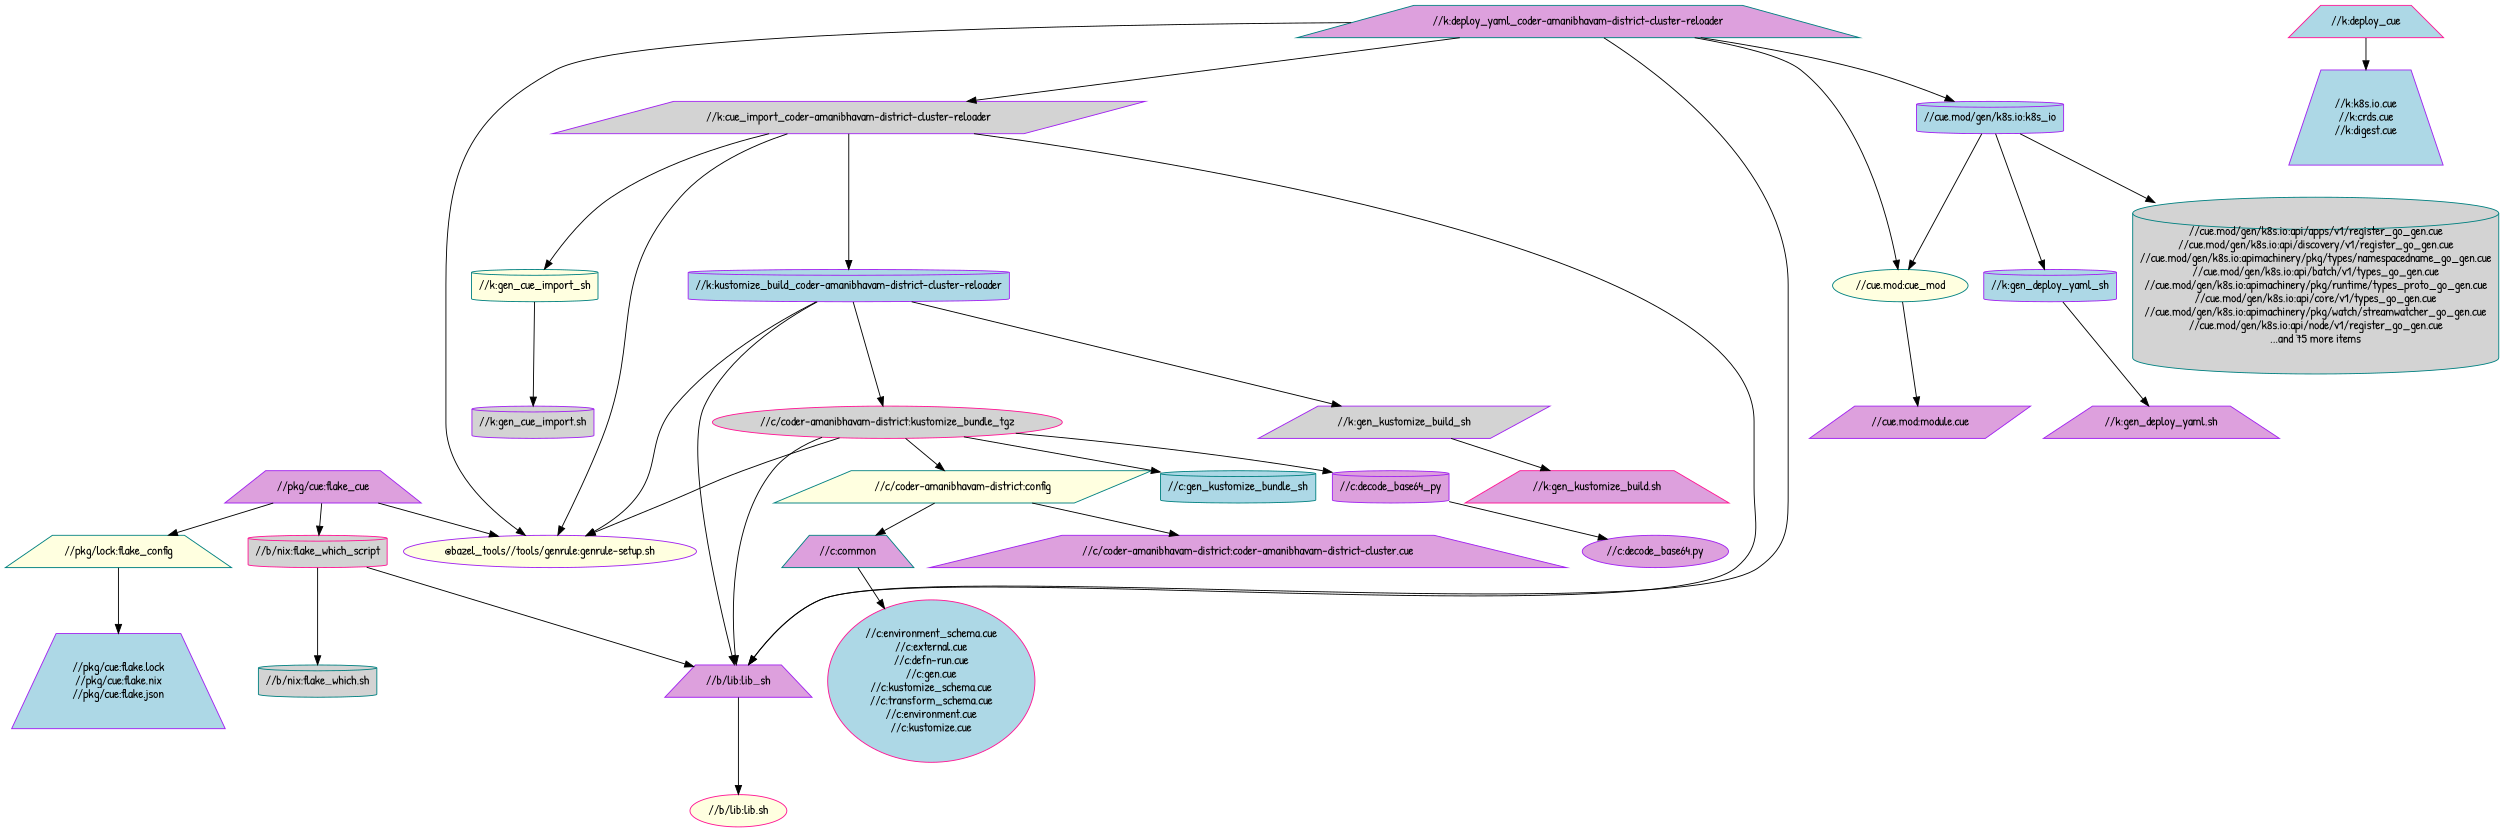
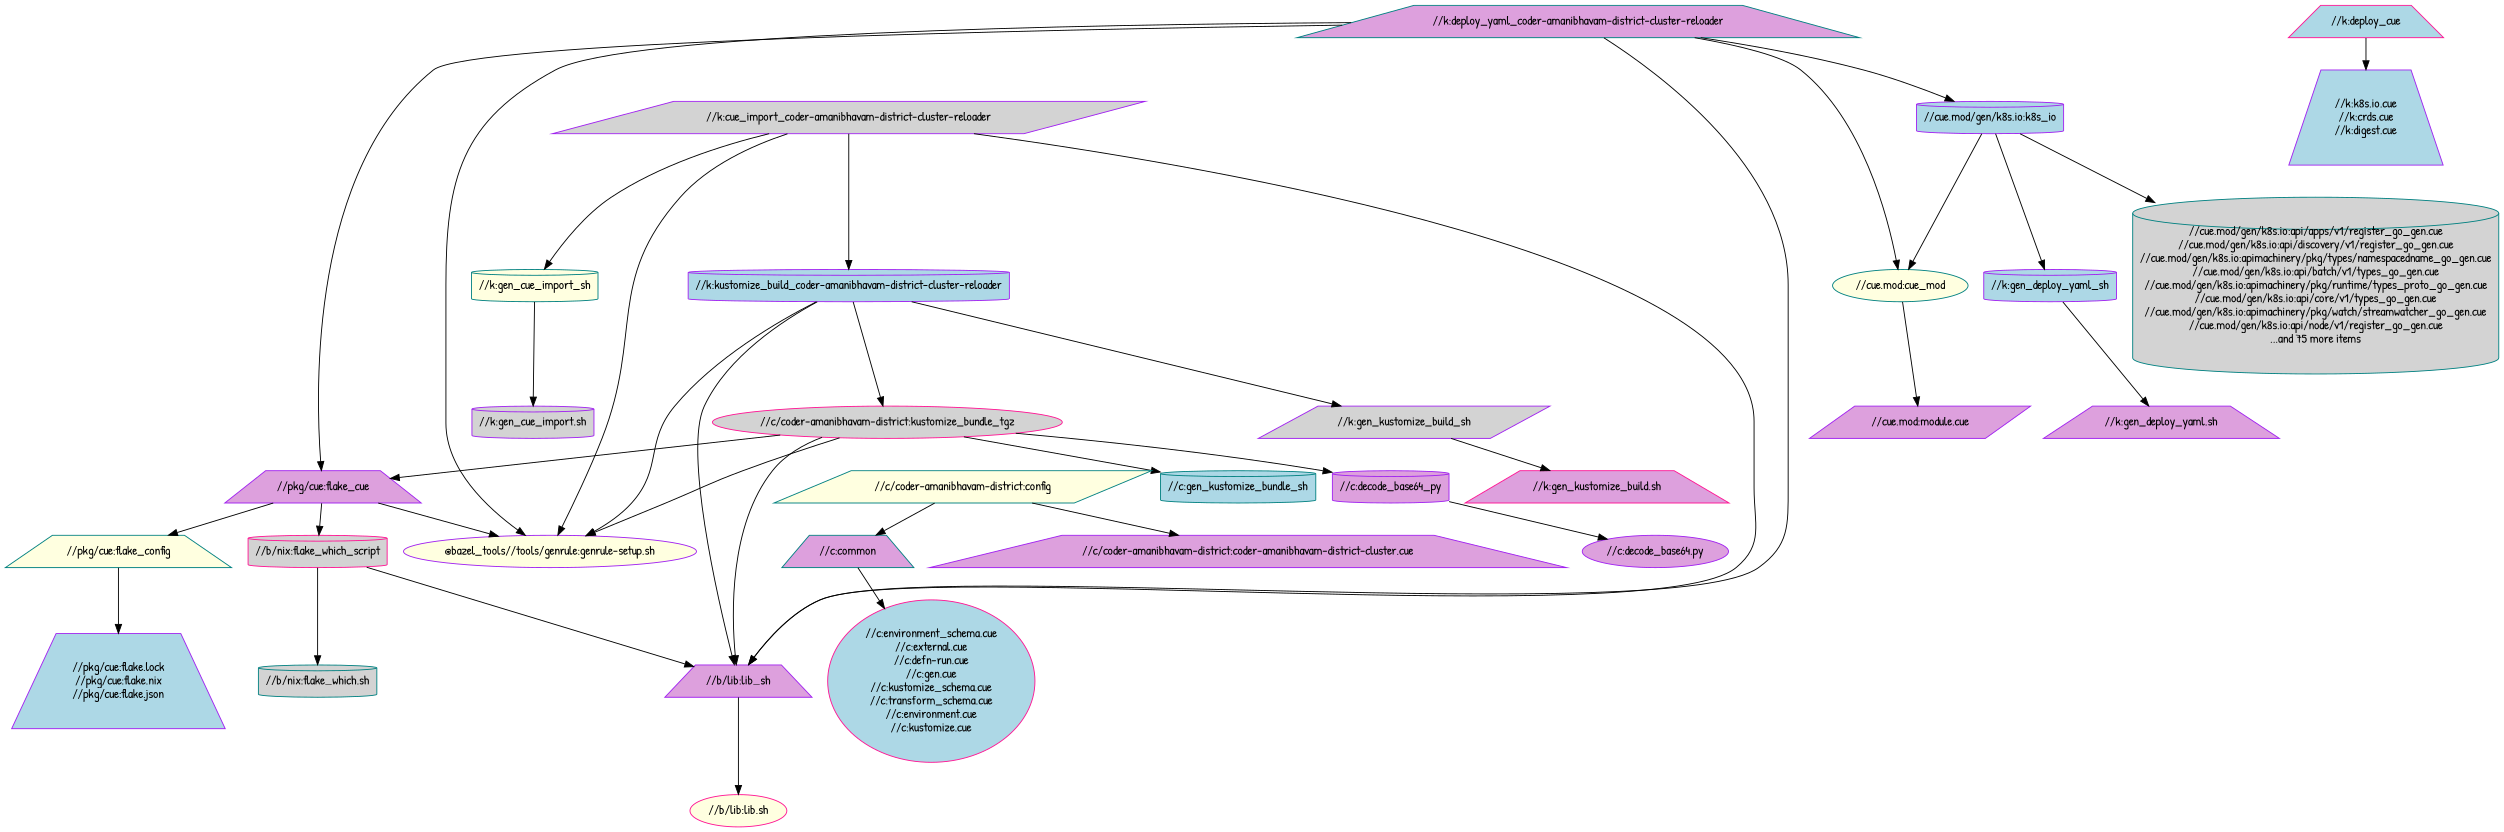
(1218, 69) -> (643, 45)
(922, 452) -> (580, 457)
(118, 551) -> (118, 551)
